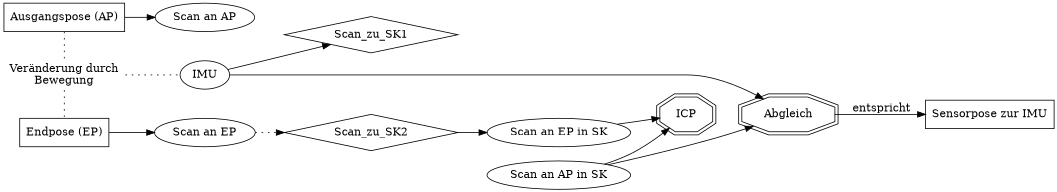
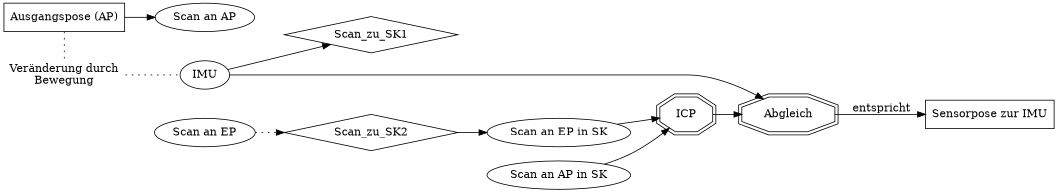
(64, 133) -> none
(677, 148) -> (723, 114)
